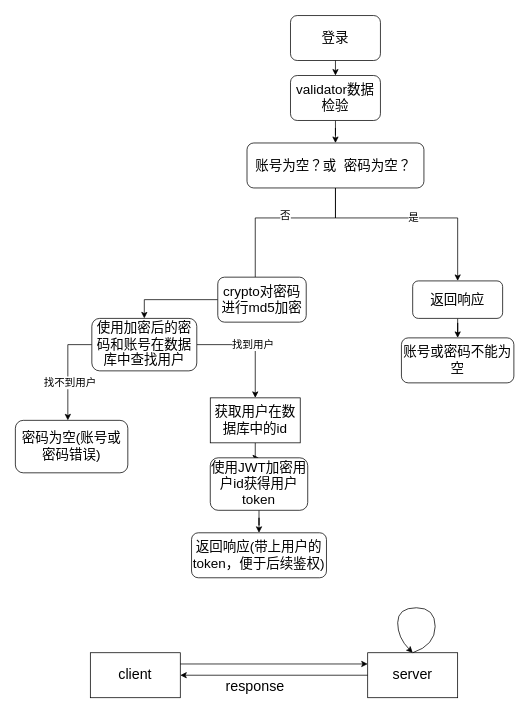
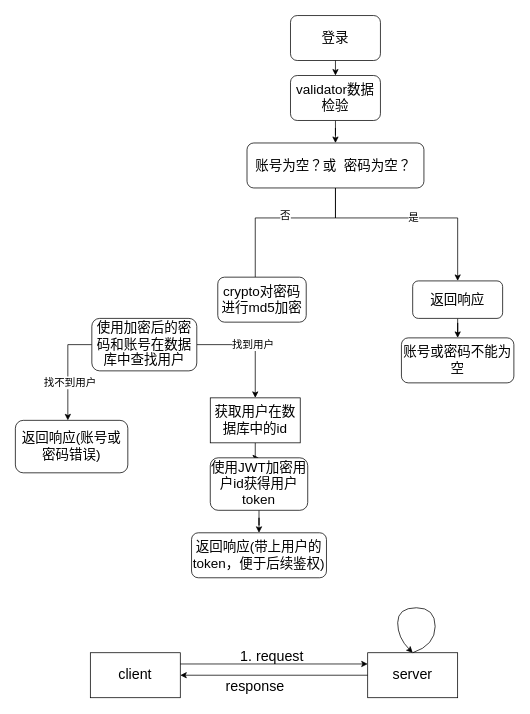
(175, 300) -> none
(72, 447) -> (72, 447)
none -> (272, 657)
